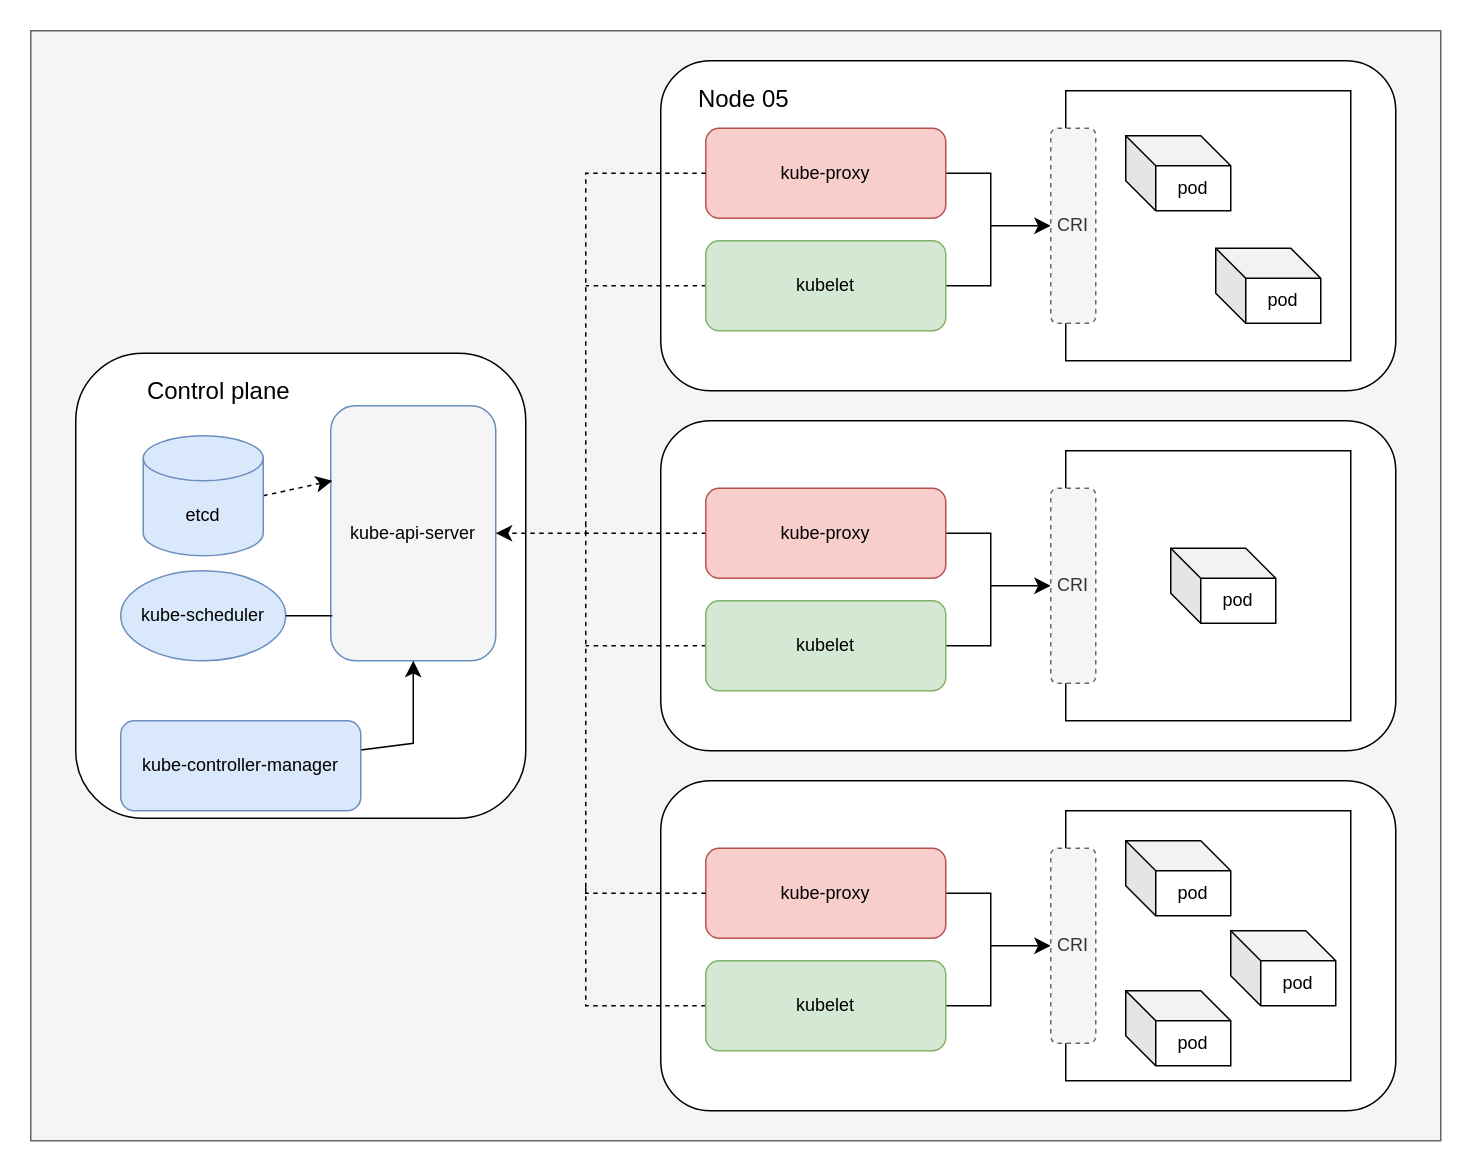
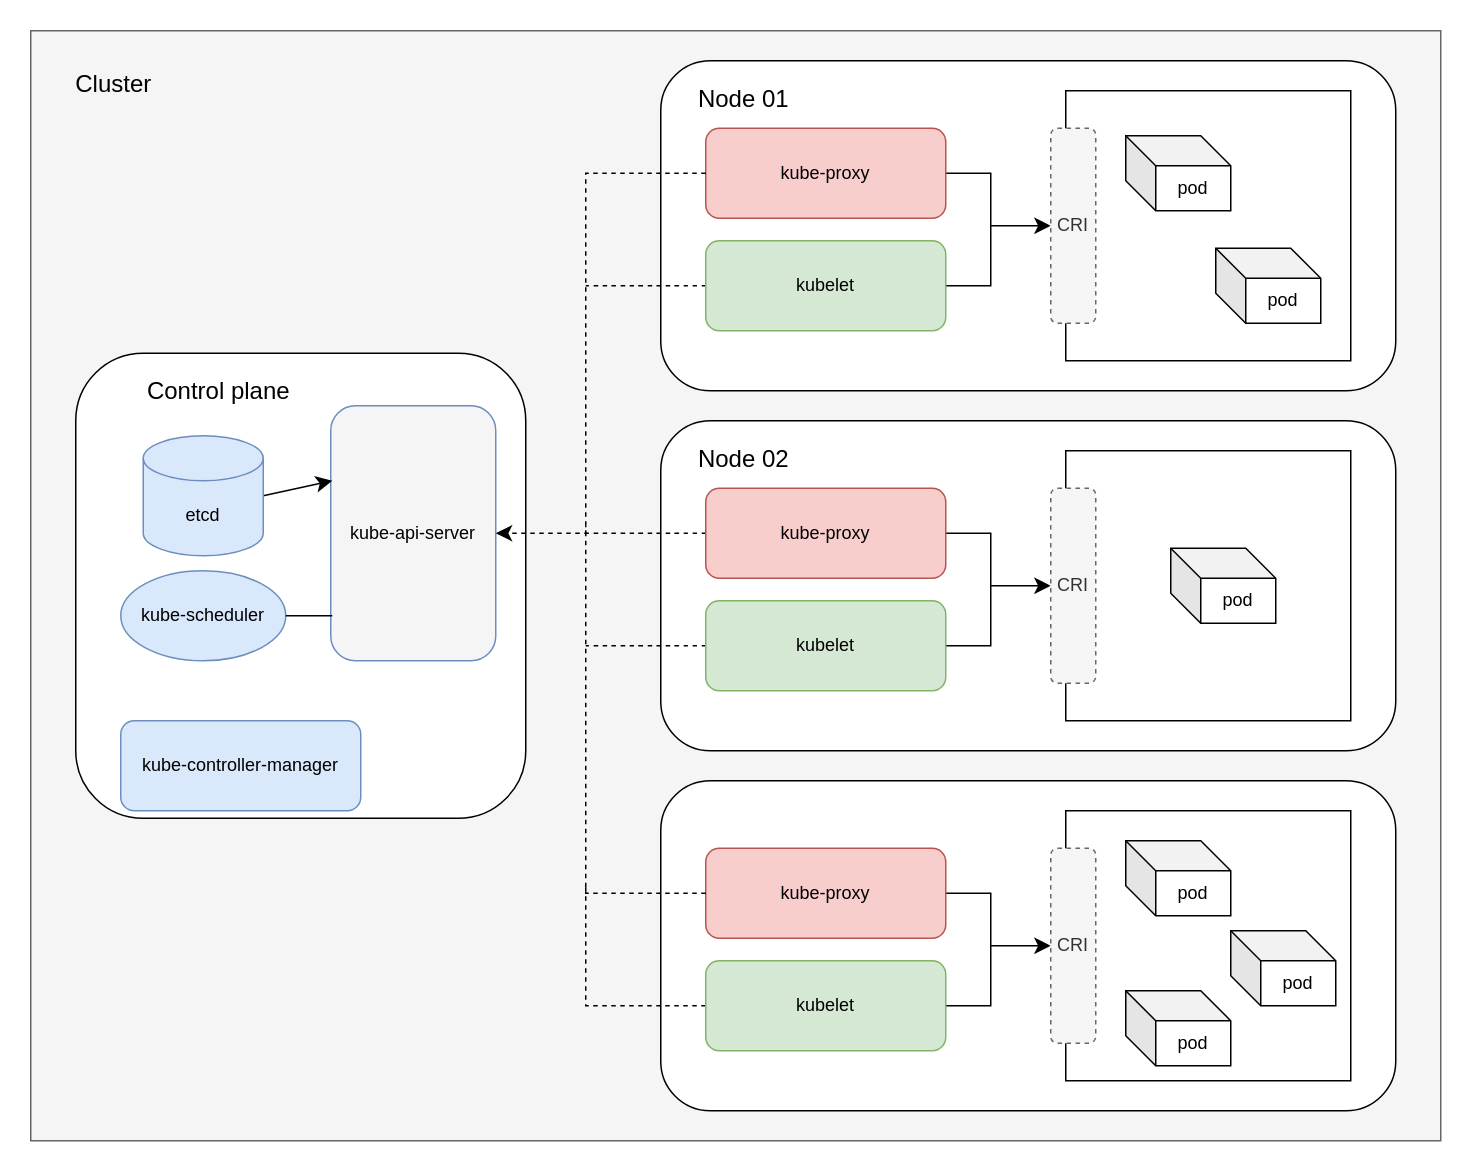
none -> (113, 83)
(744, 98) -> (744, 98)
none -> (743, 458)
(290, 490) -> (290, 490)
(413, 734) -> none
